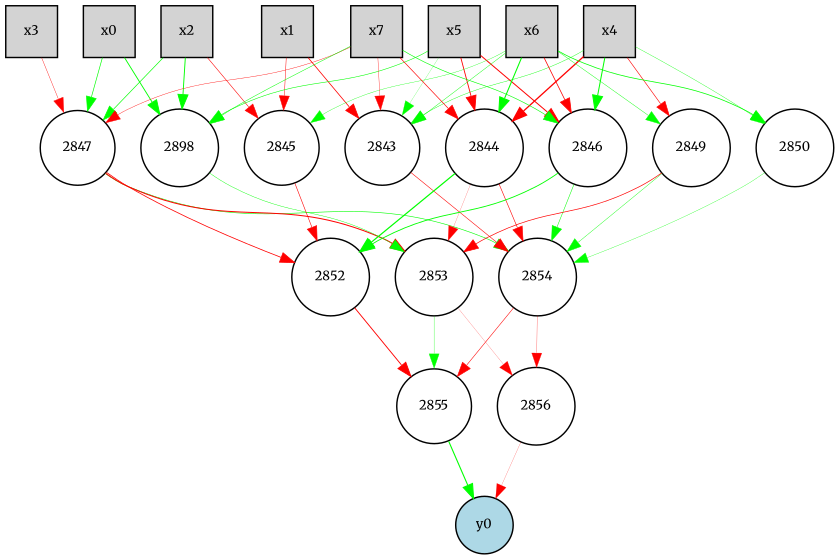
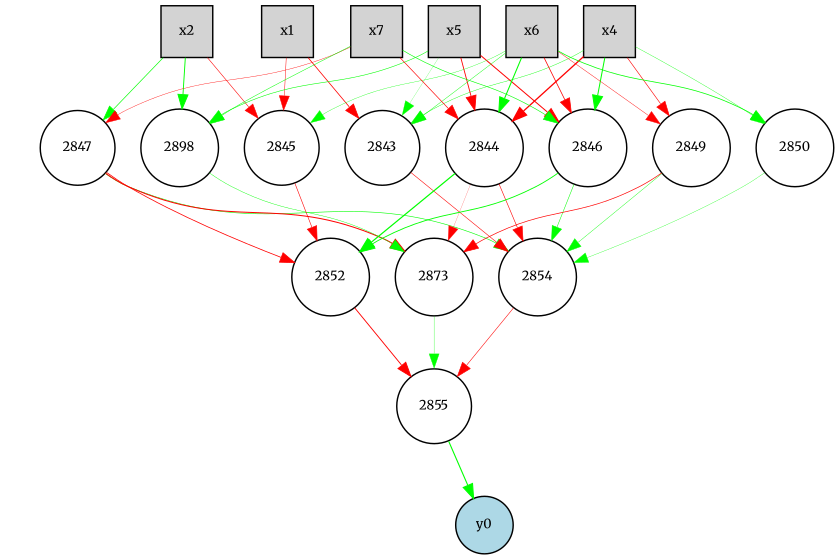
(32, 32) -> none
(109, 32) -> none
(379, 80) -> none
(610, 88) -> (610, 88)
(434, 277) -> (434, 277)
(536, 406) -> none
